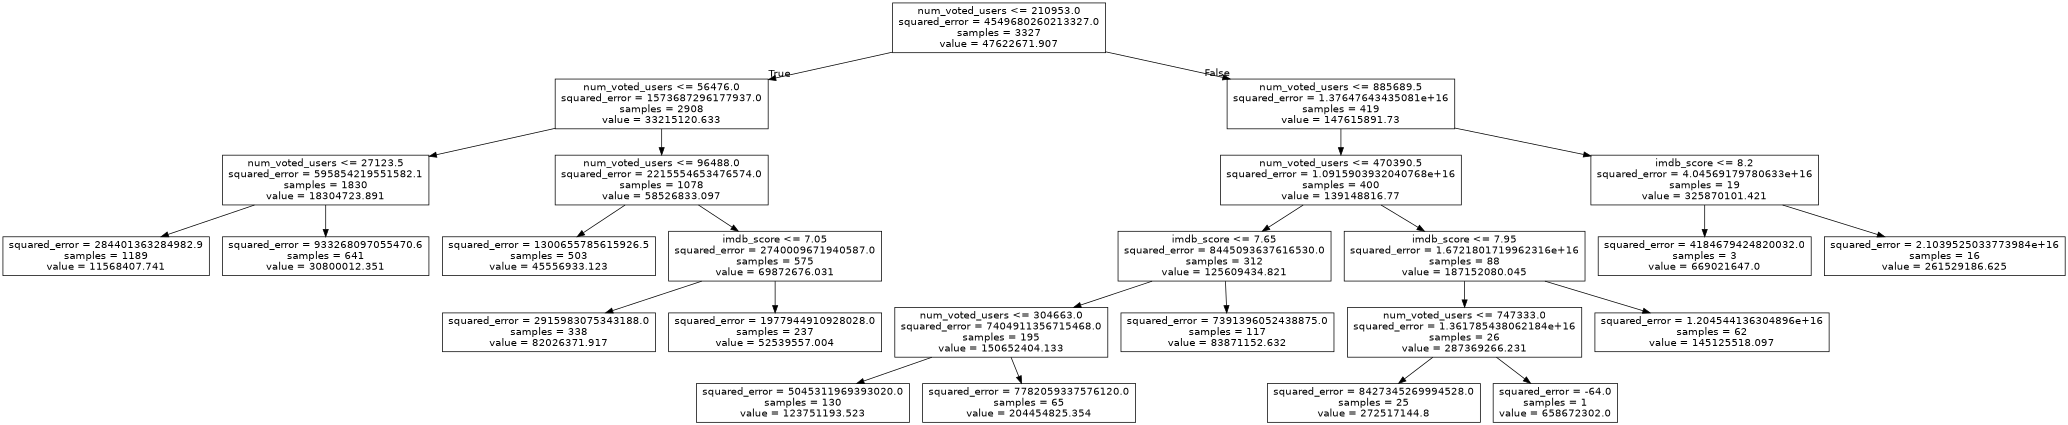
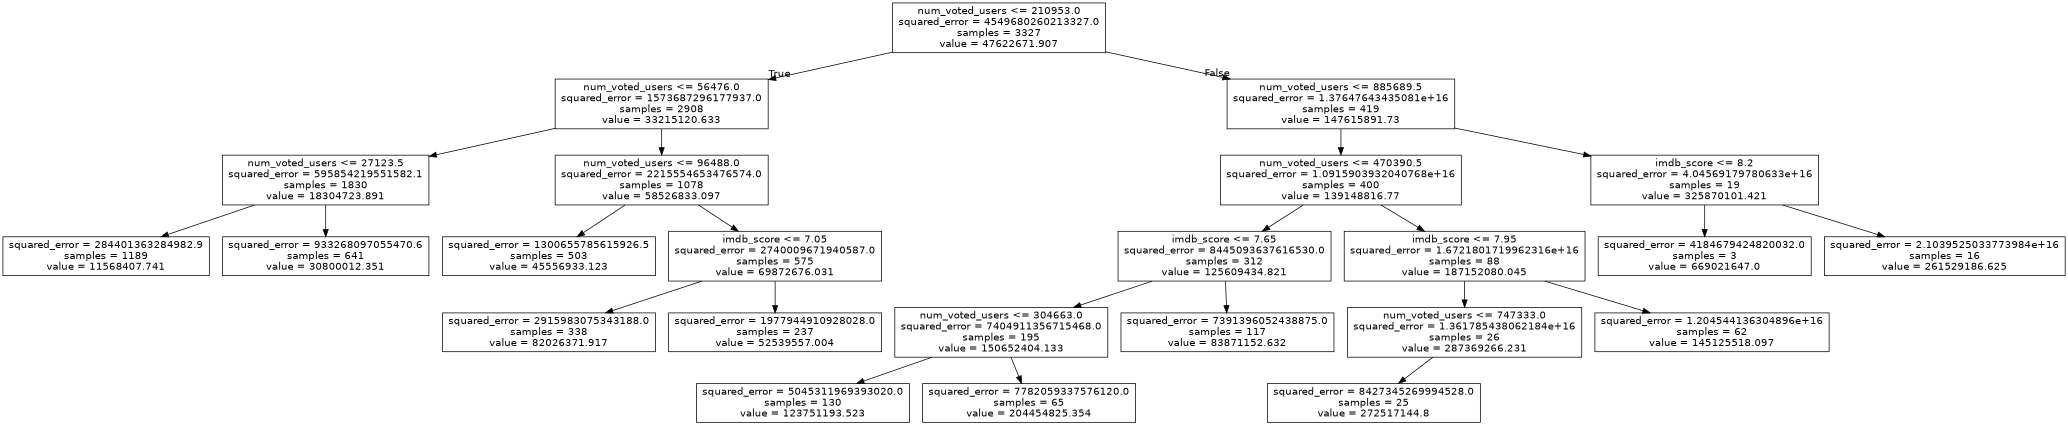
(1555, 403) -> none
